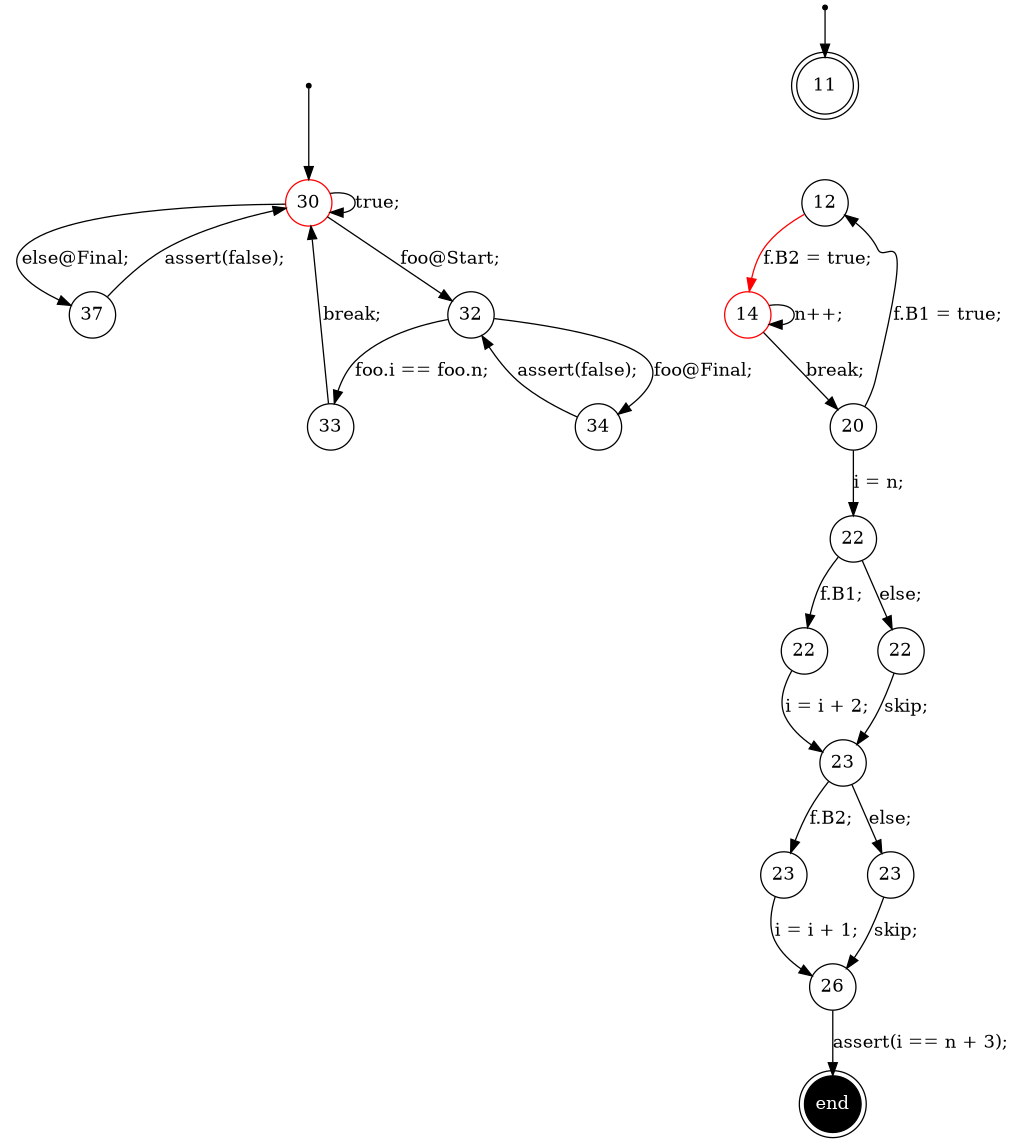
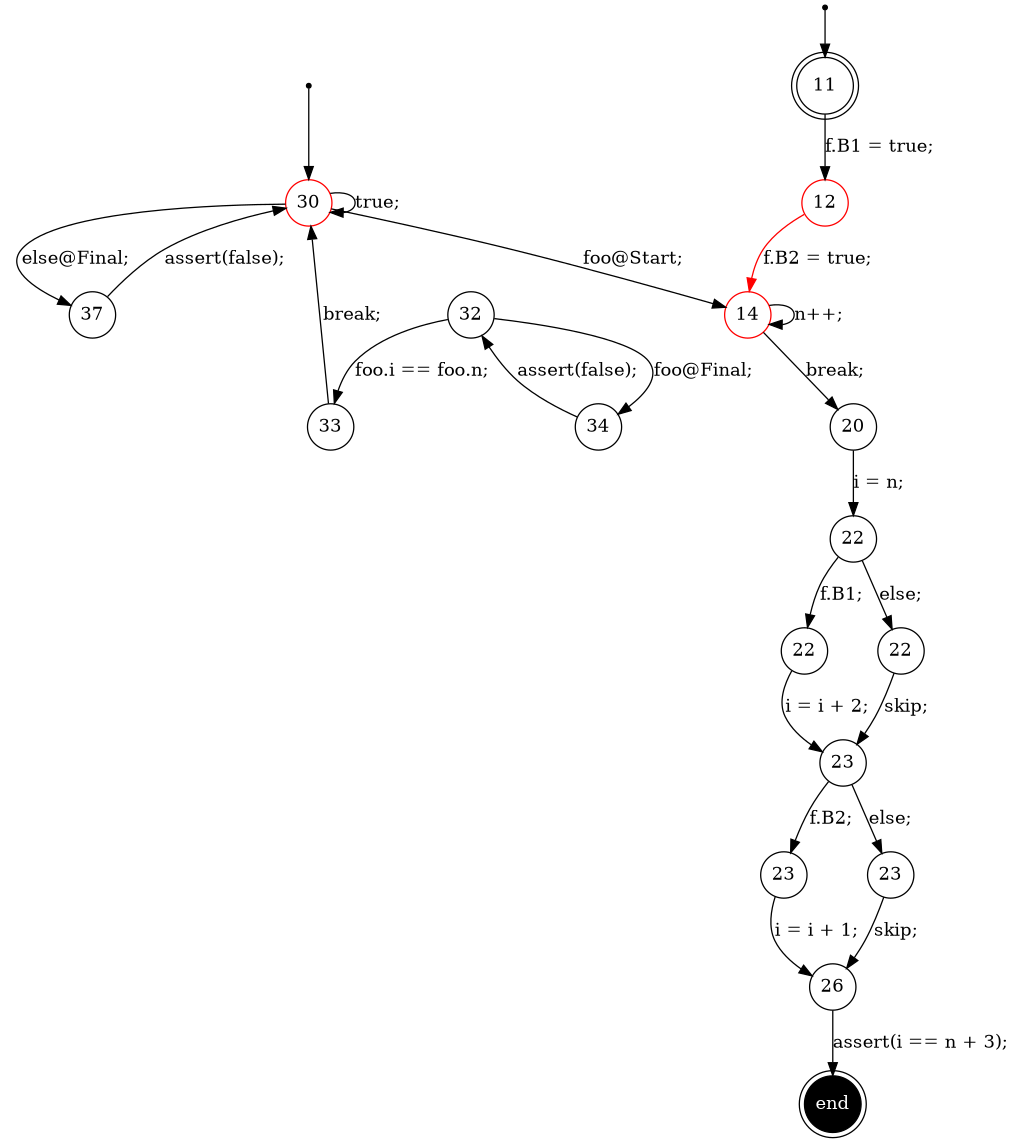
(825, 203) -> (825, 203)
(384, 255) -> (523, 252)
(892, 305) -> (825, 140)
